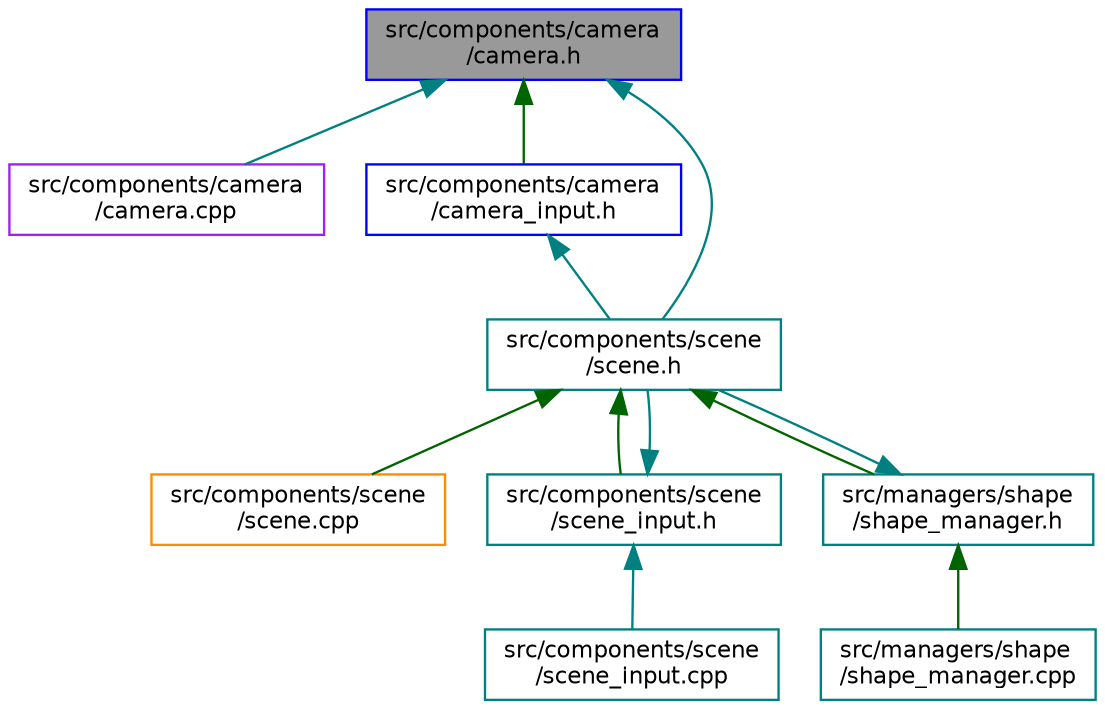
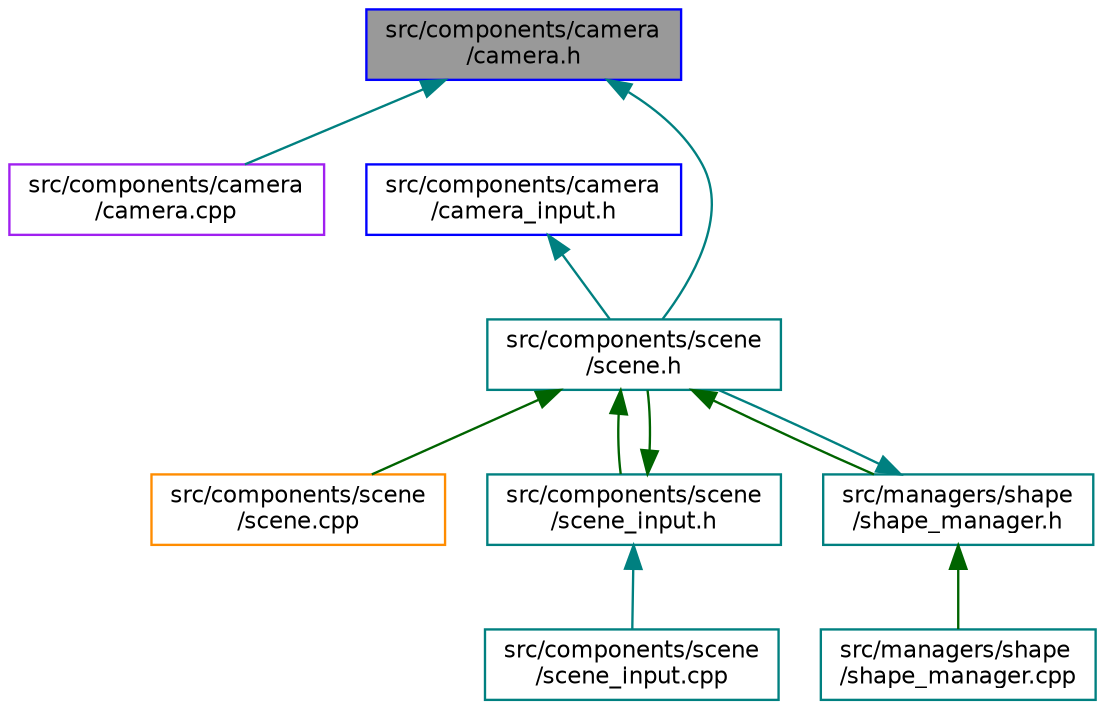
(524, 134) -> none
(650, 420) -> (650, 420)
